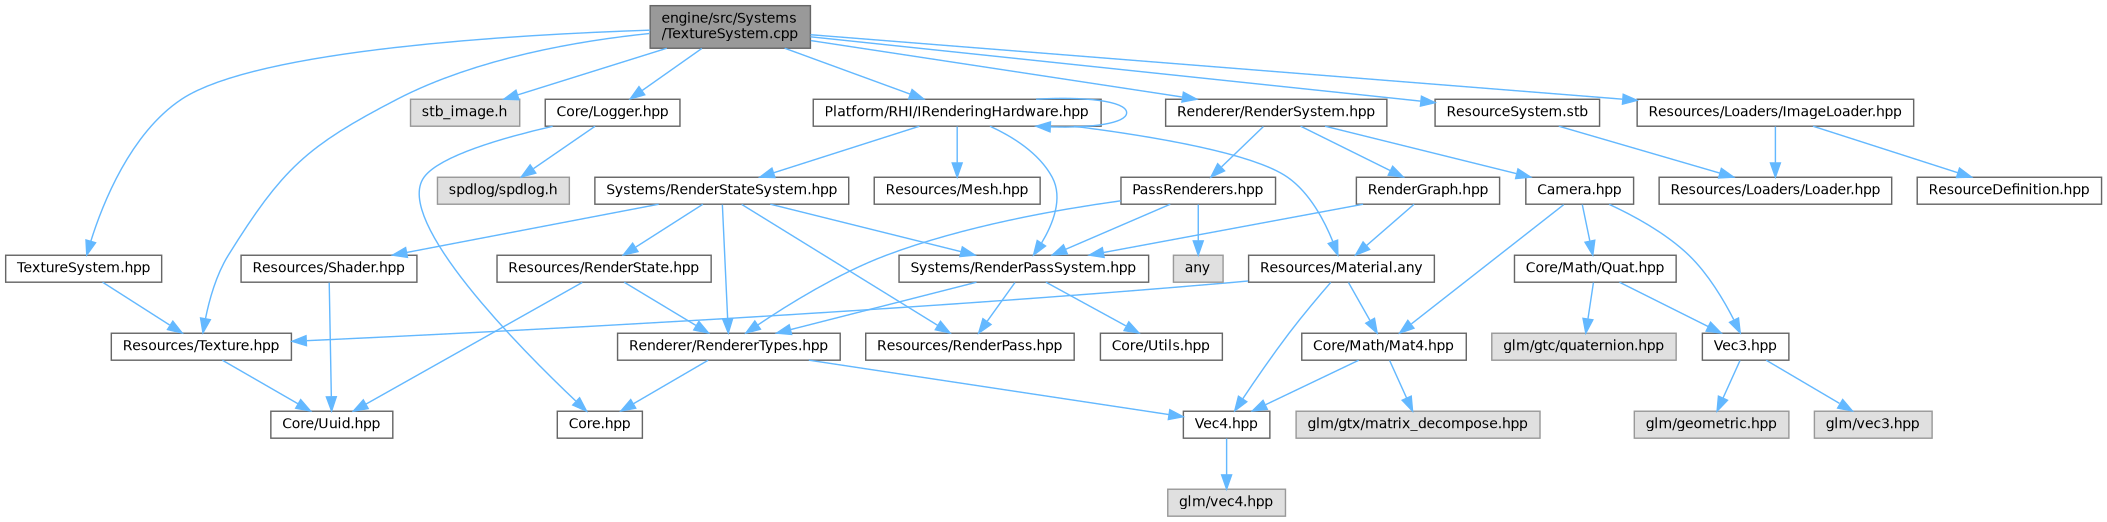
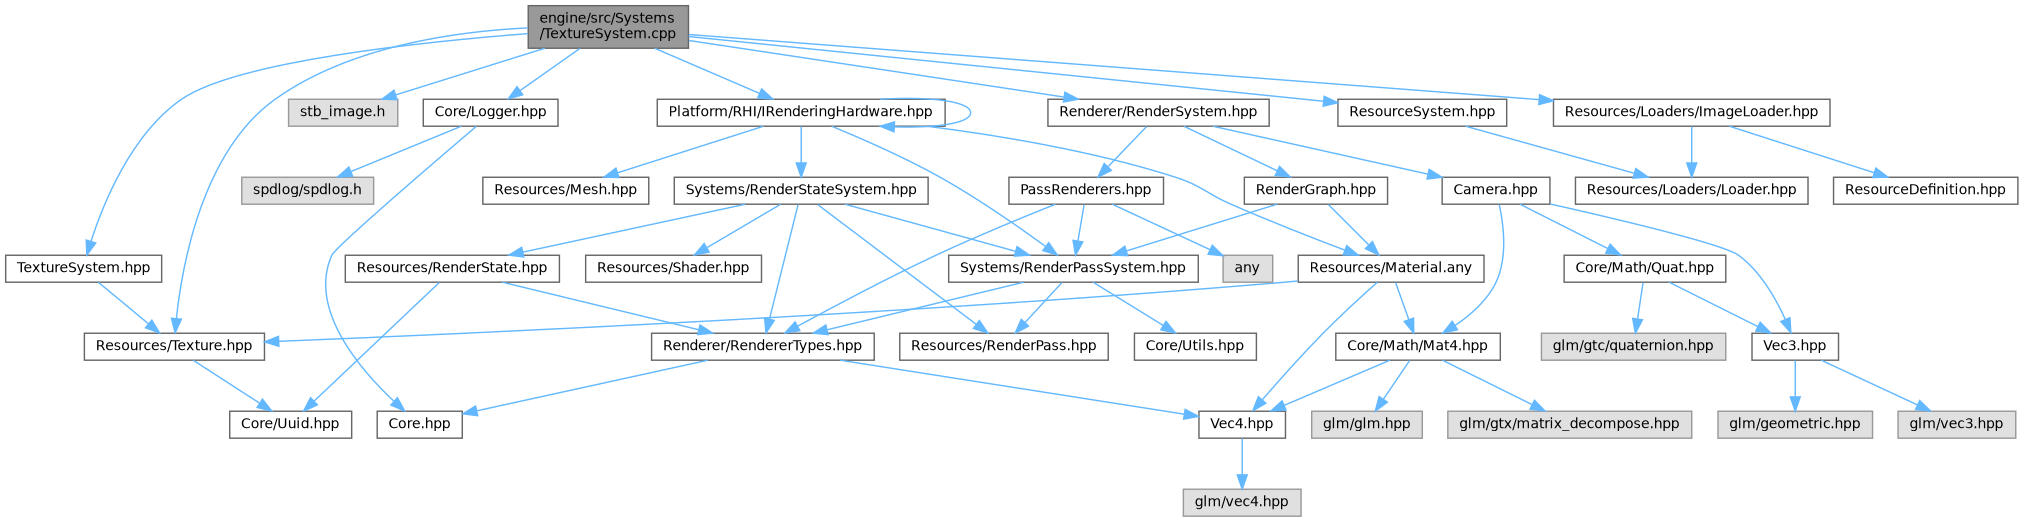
(1517, 113) -> (1422, 113)
(330, 348) -> none
none -> (1367, 425)
